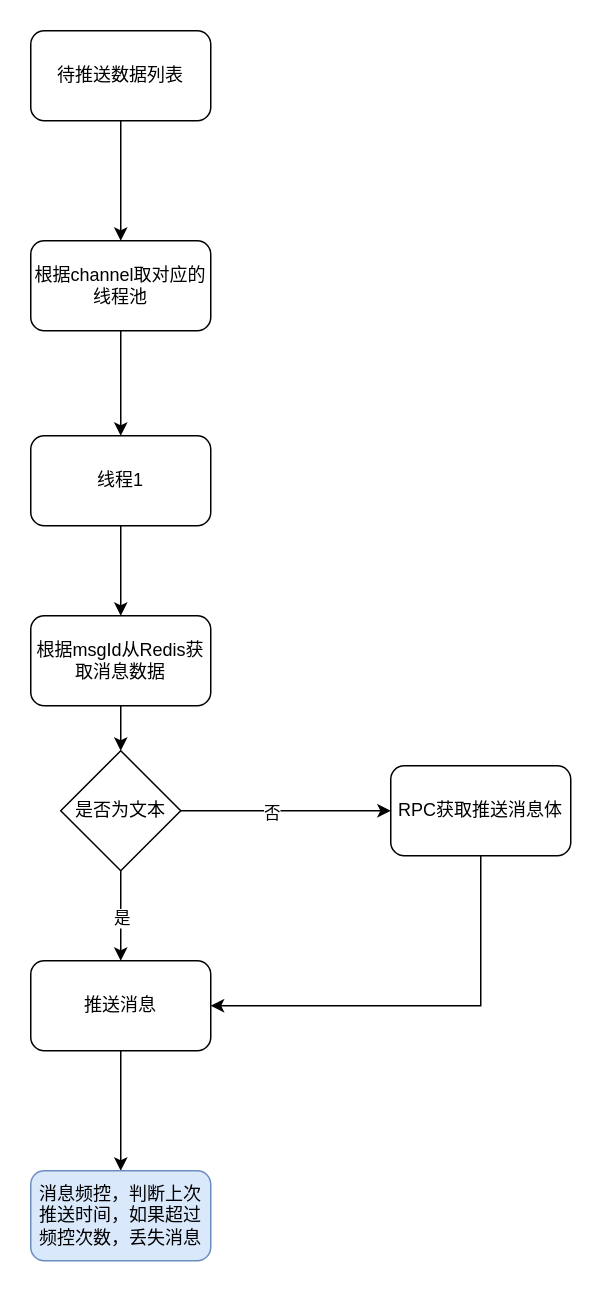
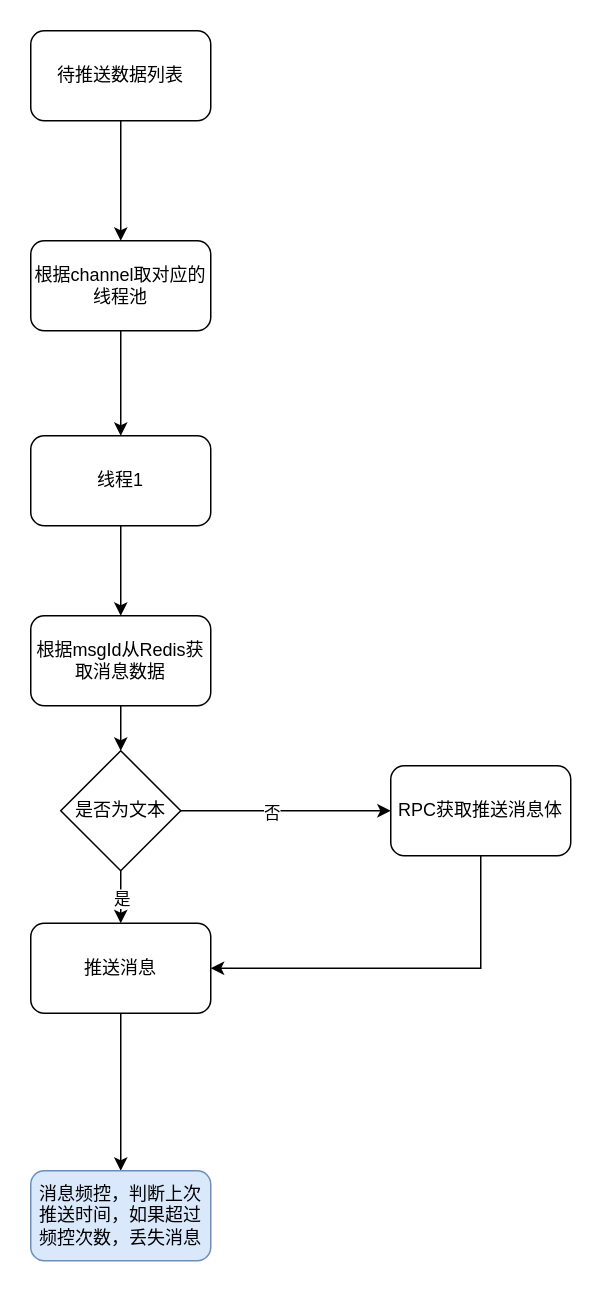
(121, 1006) -> (121, 968)
